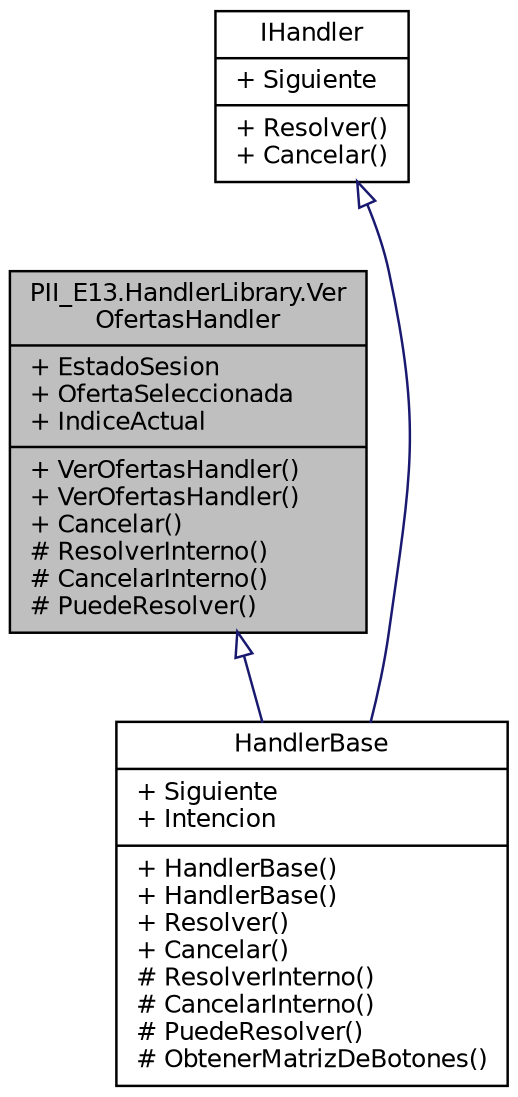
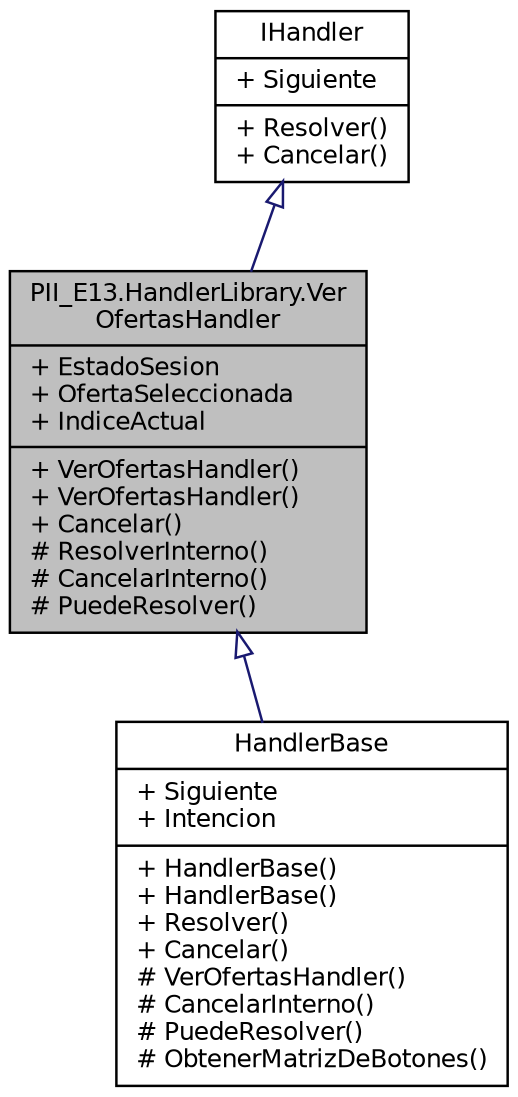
(409, 463) -> (263, 238)
(256, 978) -> (271, 978)
